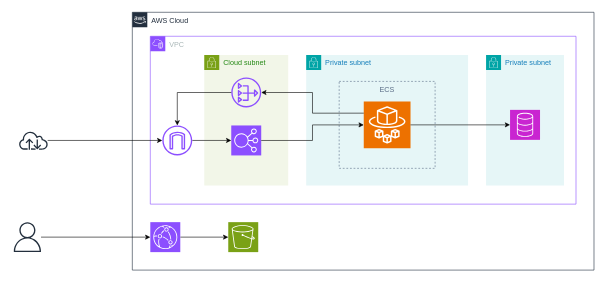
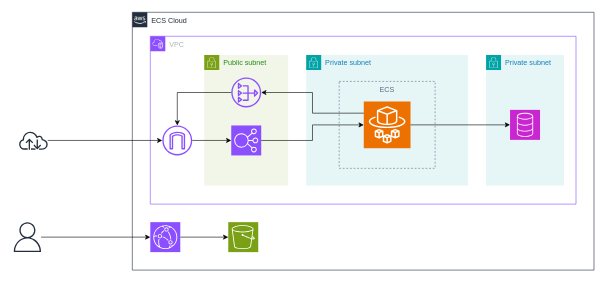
(168, 21) -> (168, 21)
(246, 63) -> (247, 63)
